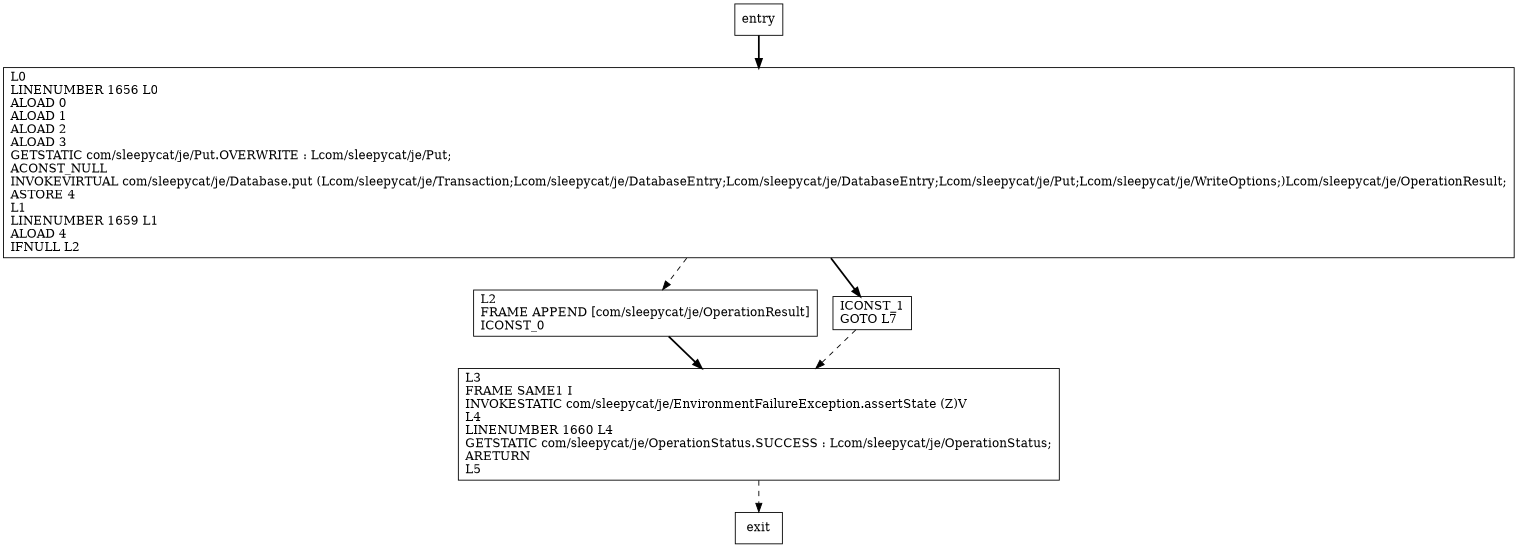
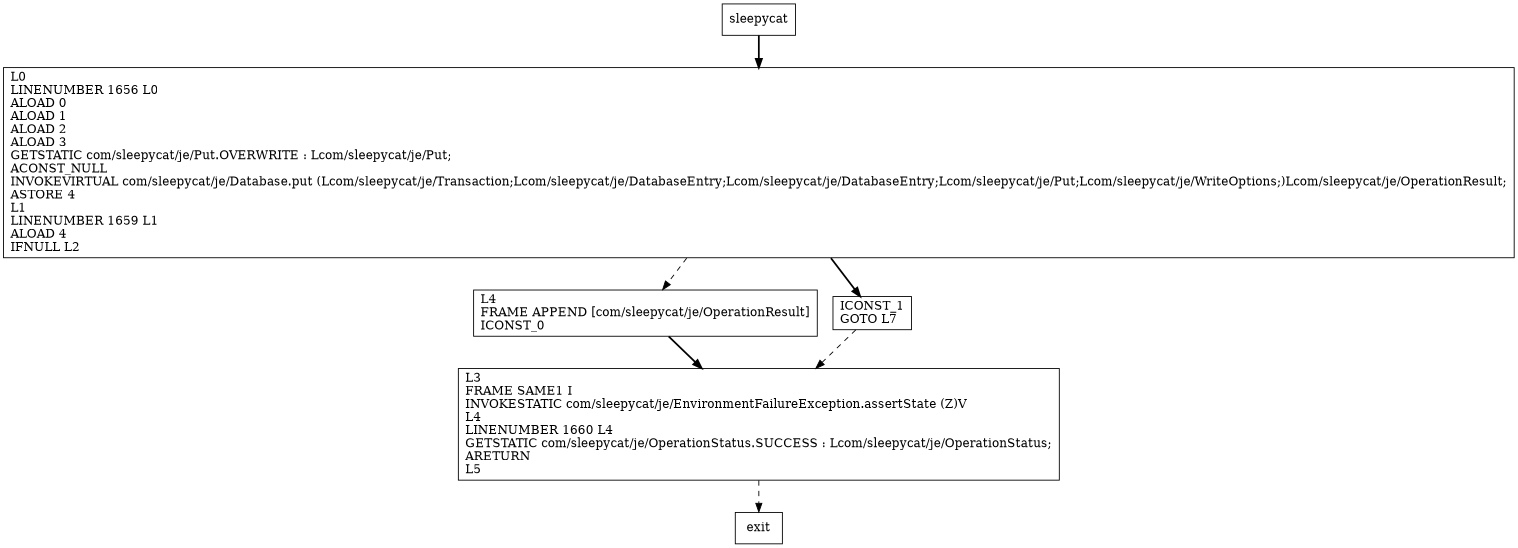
(759, 20) -> (759, 20)
(645, 313) -> (645, 313)
